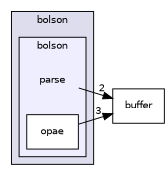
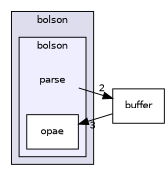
(91, 120) -> (100, 117)
